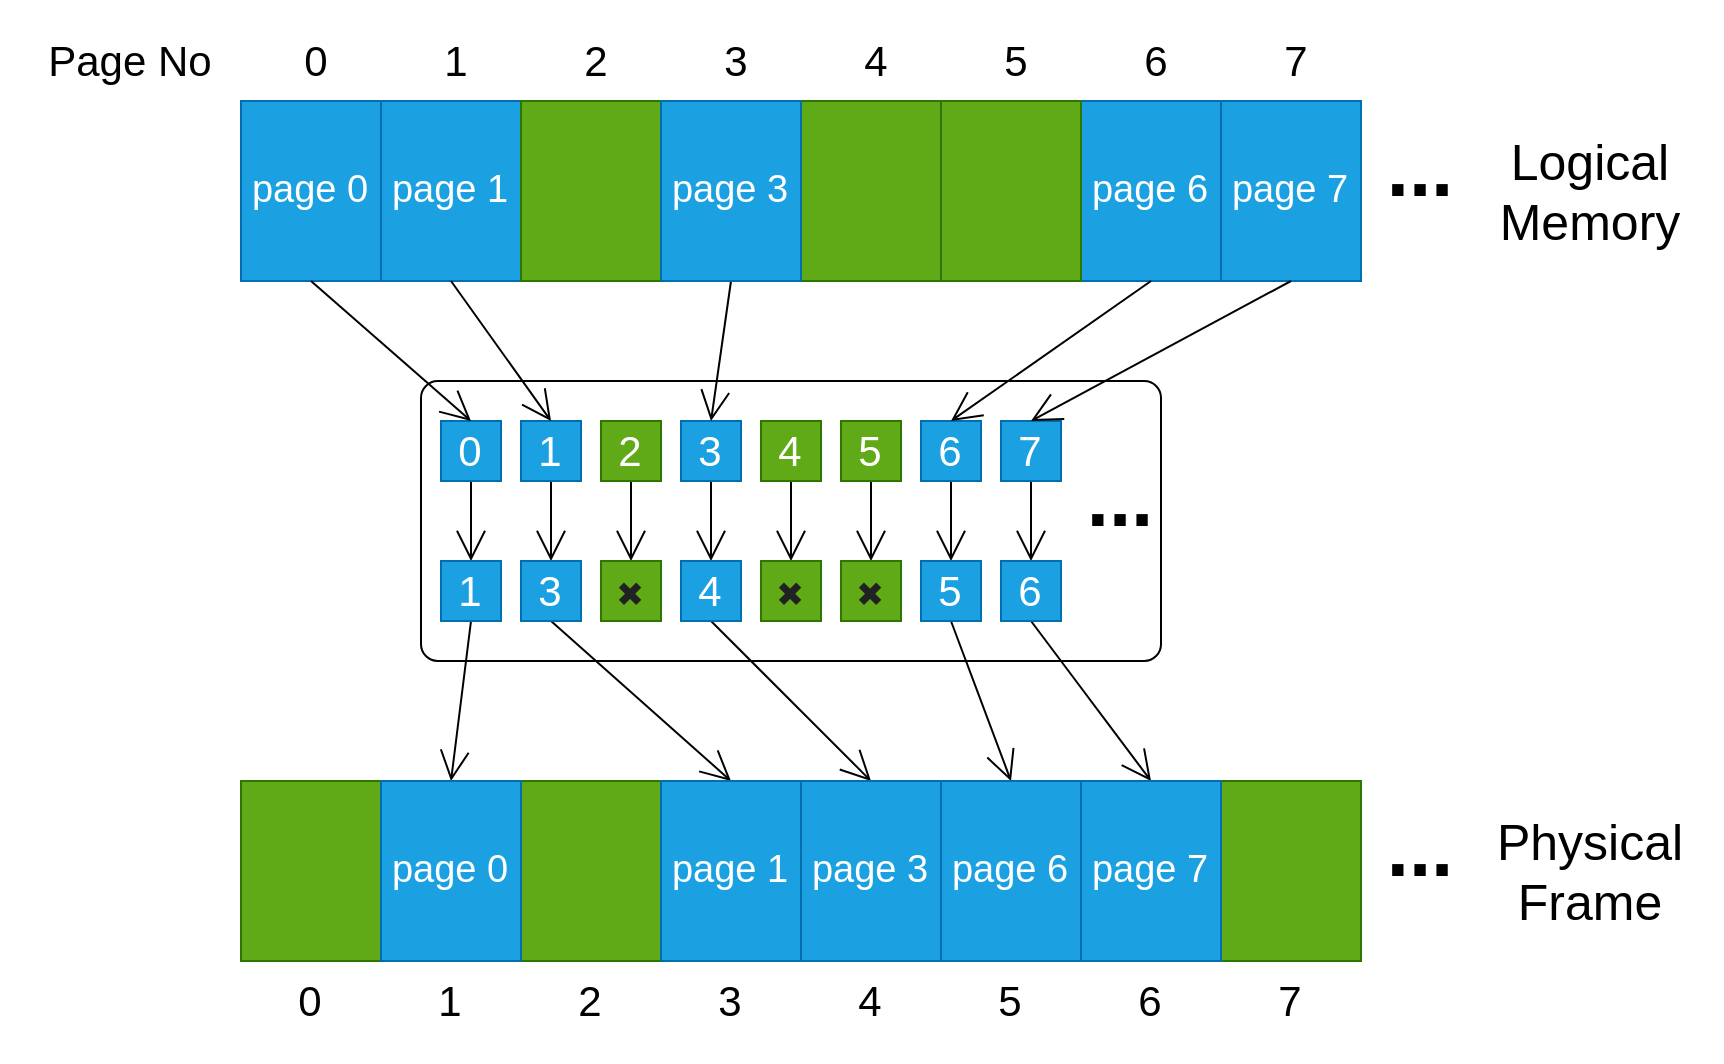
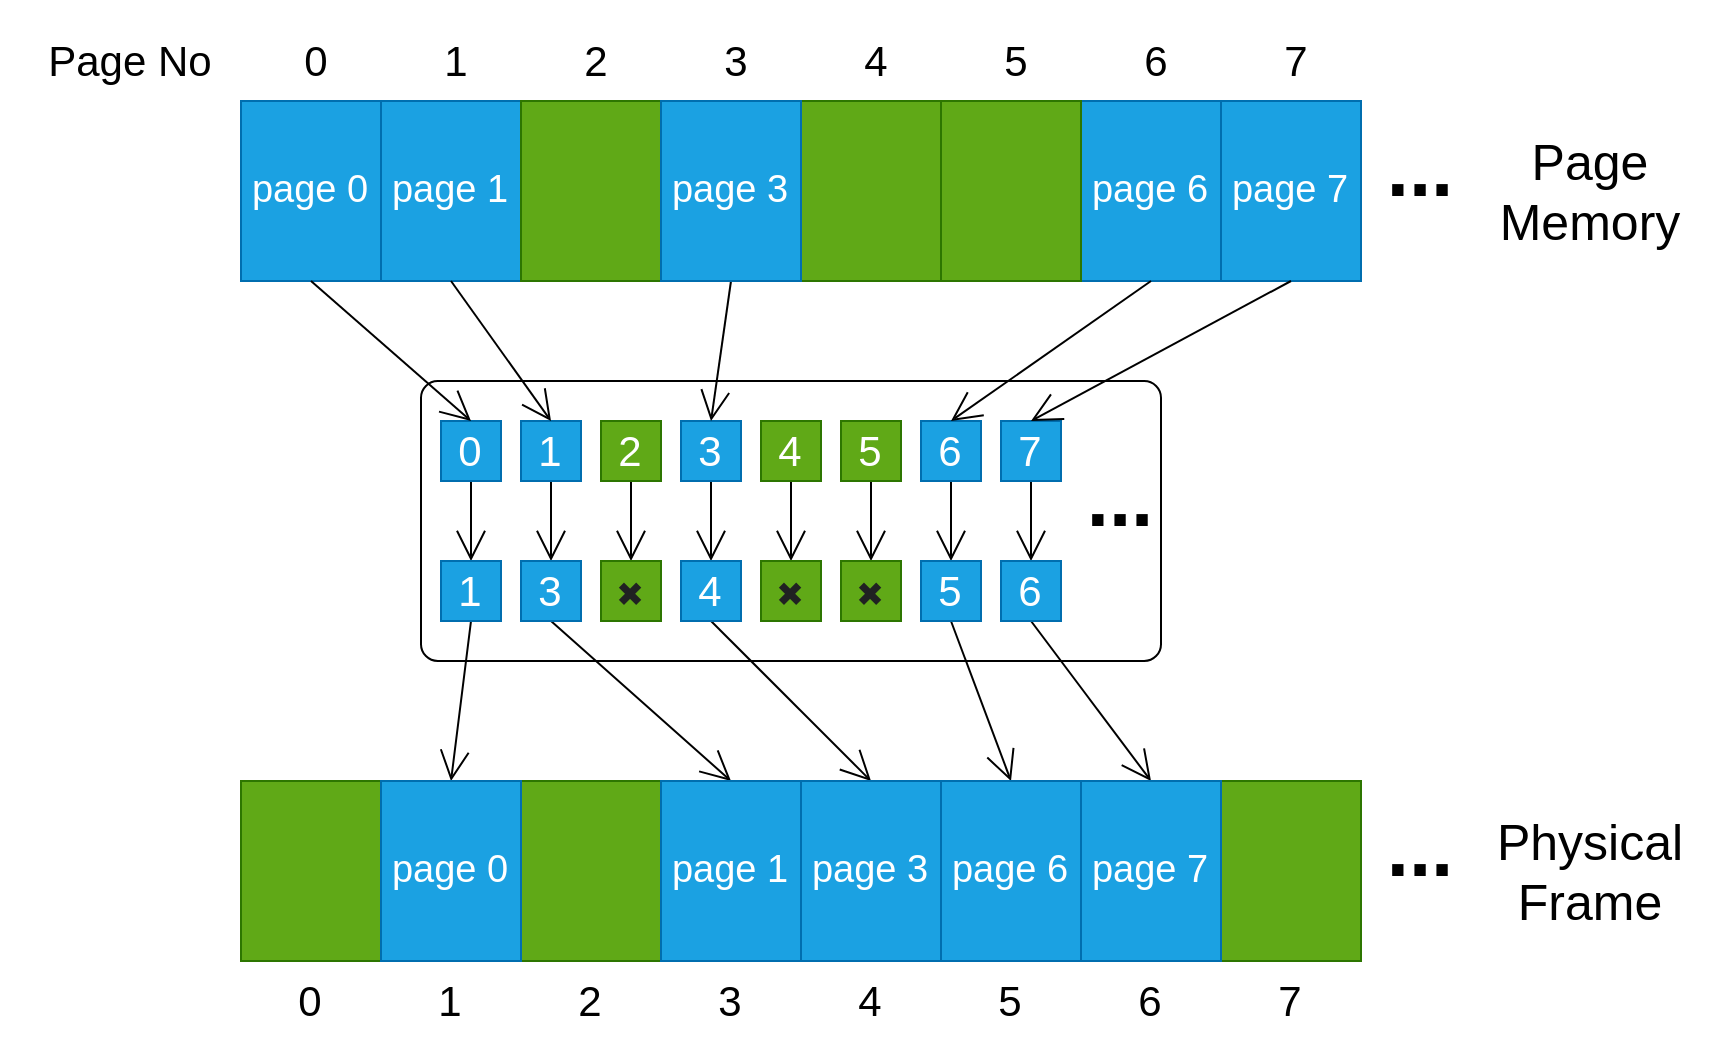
(1591, 191) -> (1591, 191)
